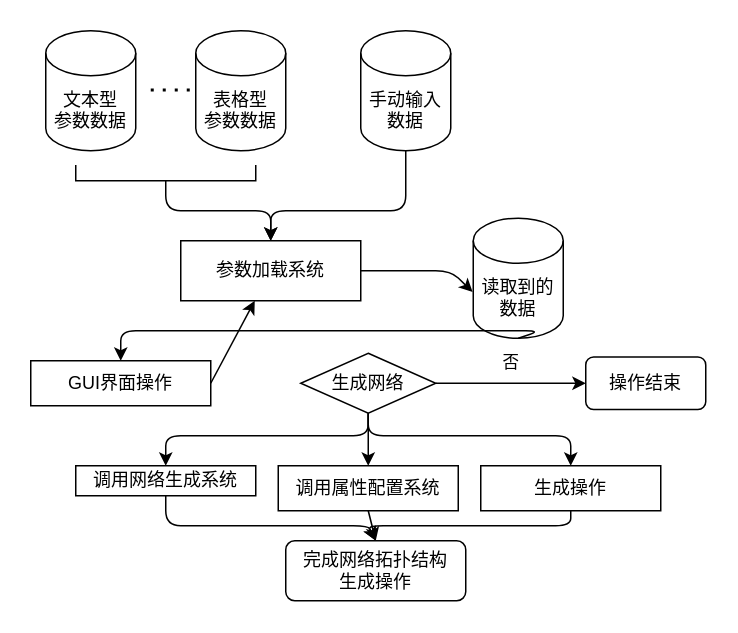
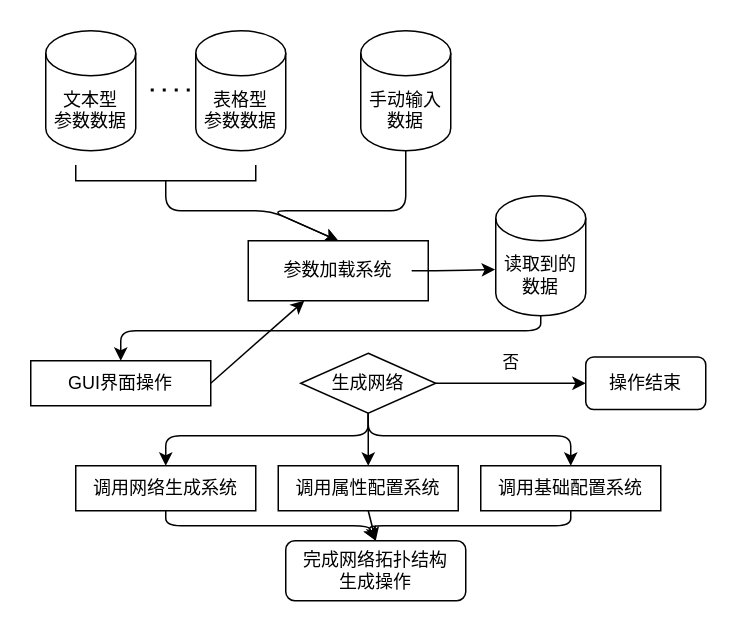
(271, 271) -> (338, 271)
(518, 278) -> (541, 256)
(166, 481) -> (166, 488)
(571, 488) -> (571, 488)
